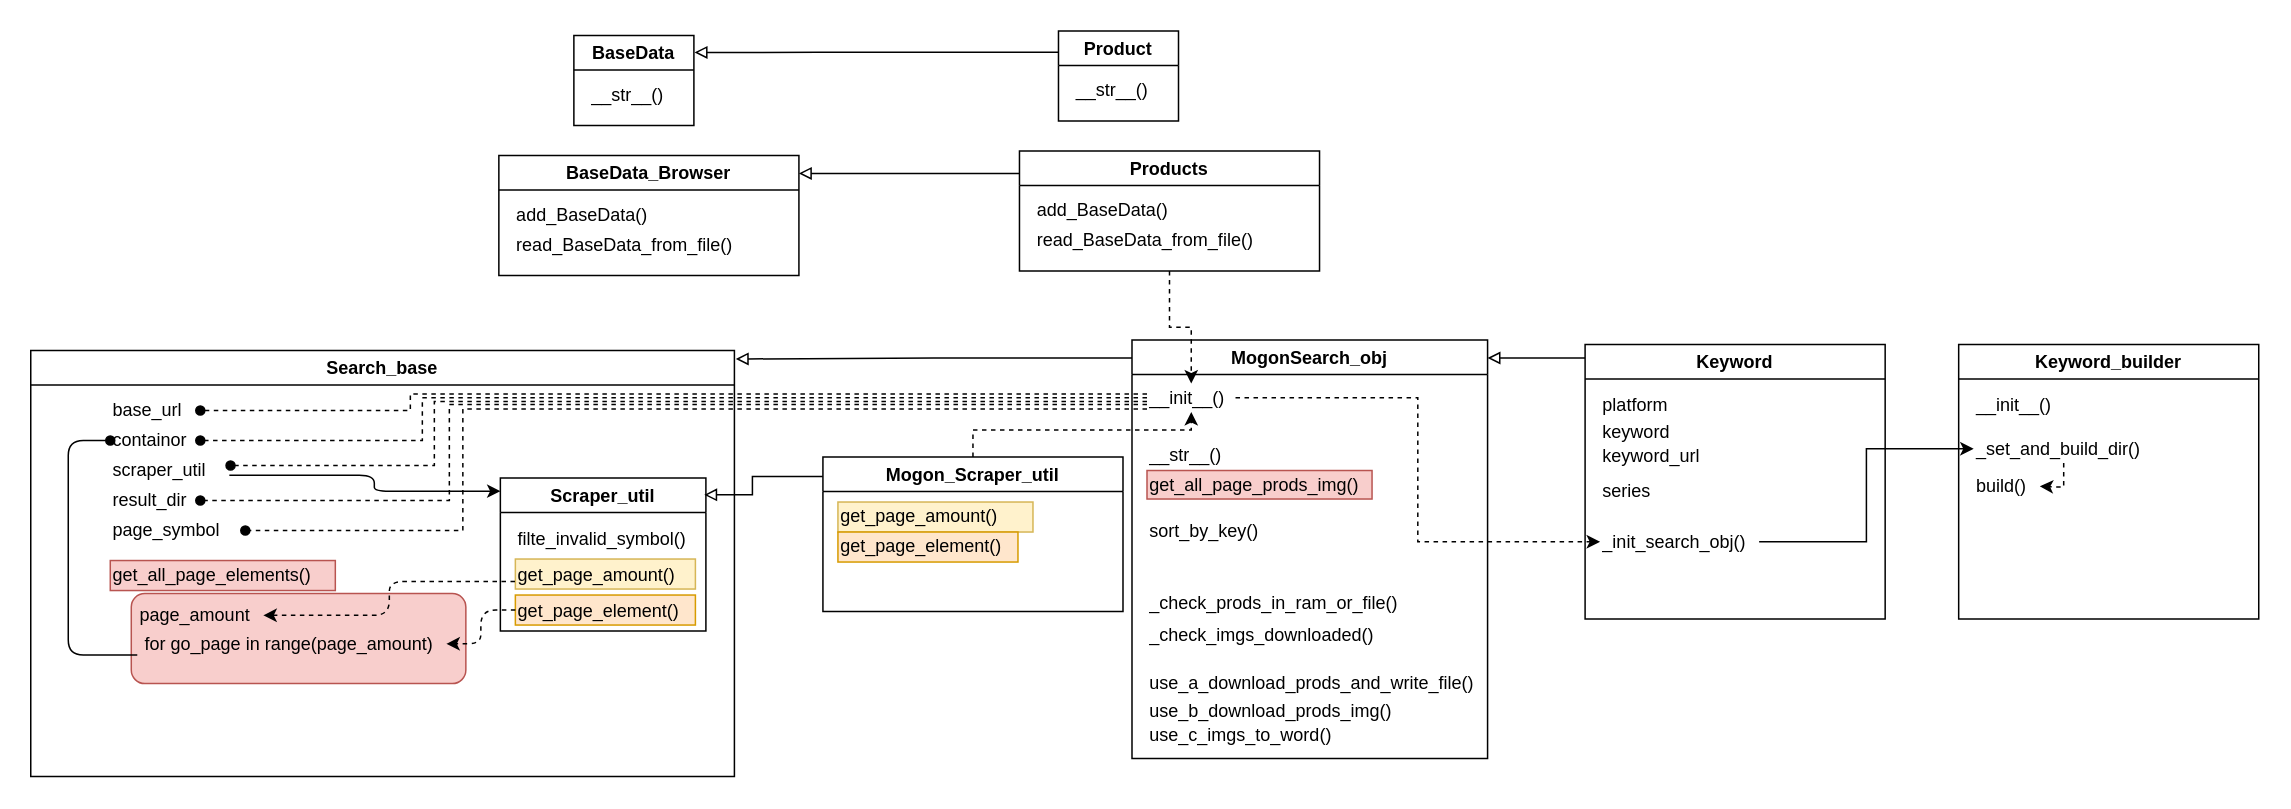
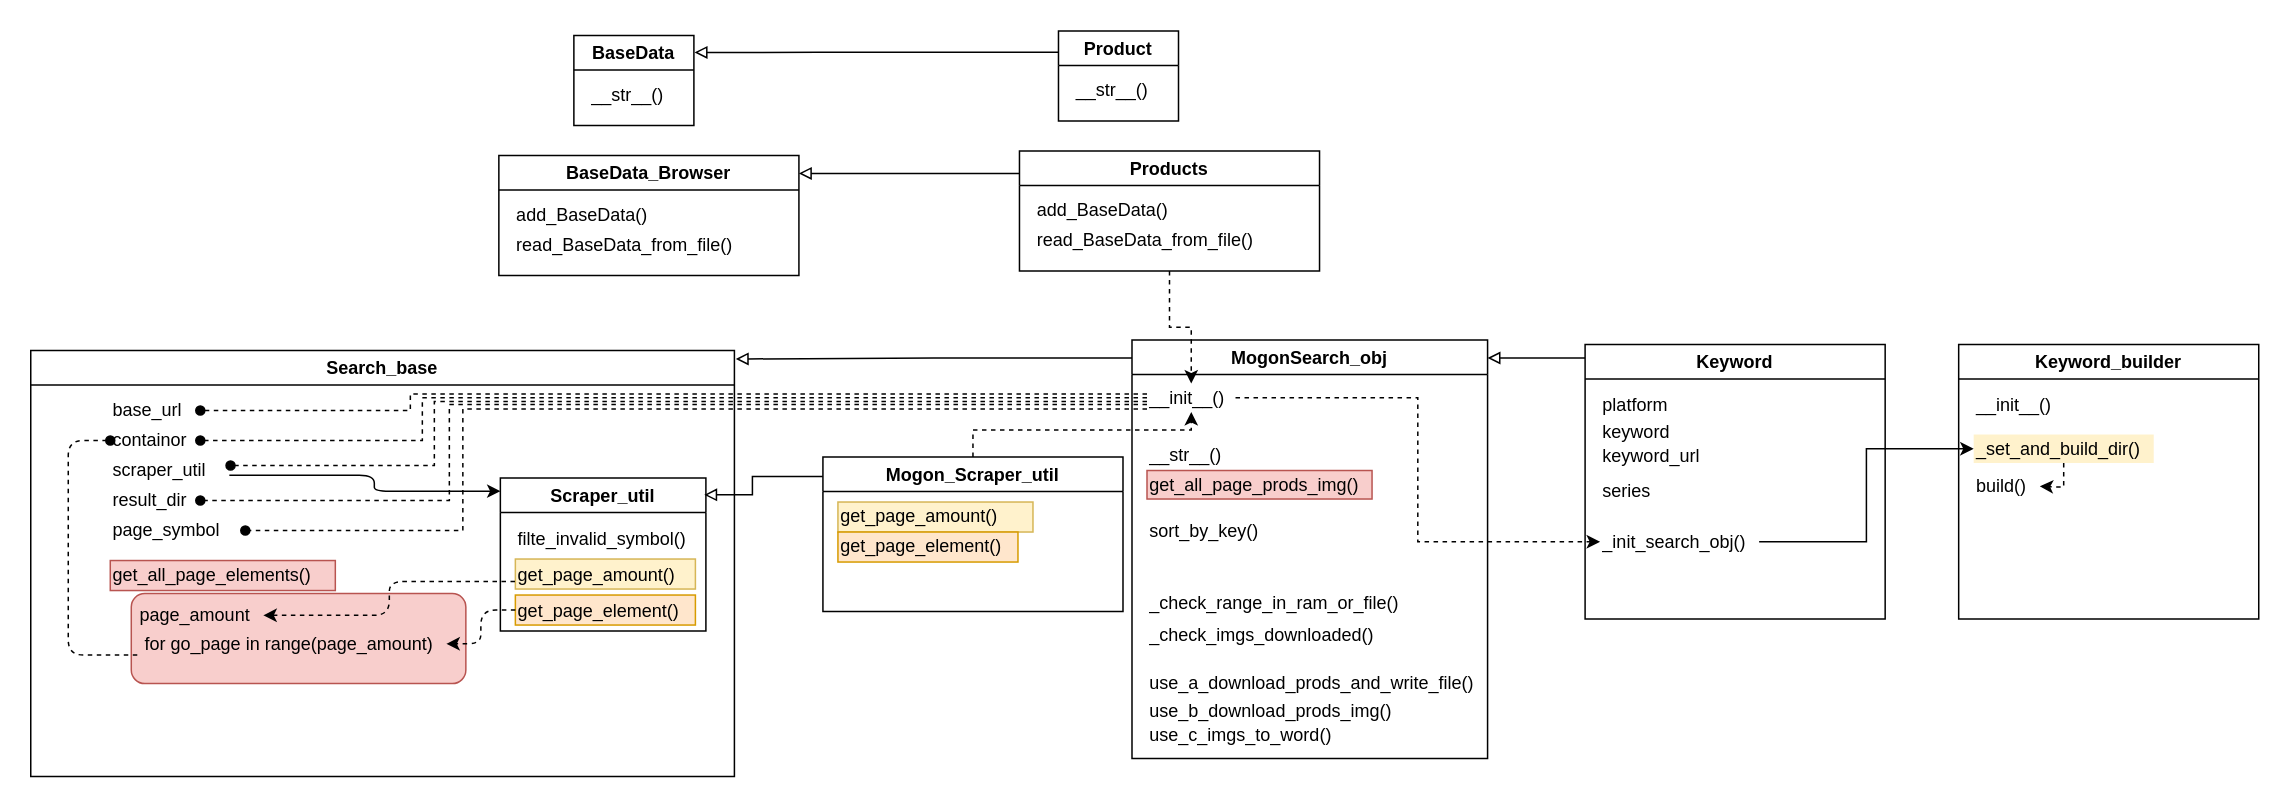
(2063, 449) -> (2063, 449)
(68, 564) -> (68, 564)
(1280, 604) -> (1280, 604)
